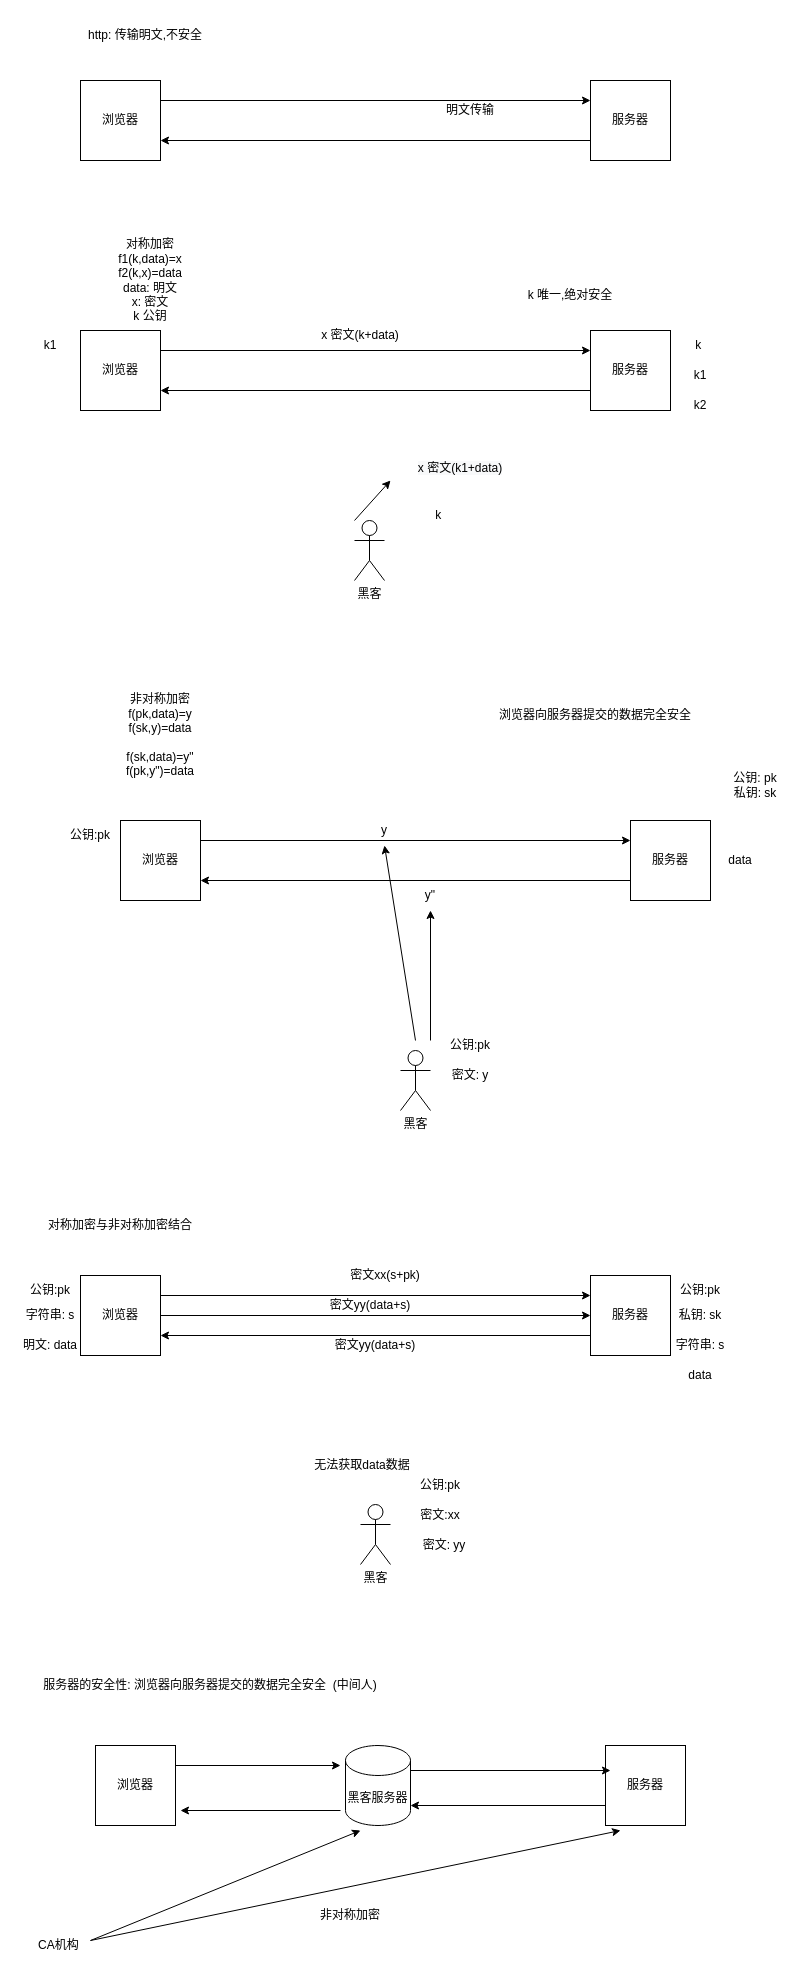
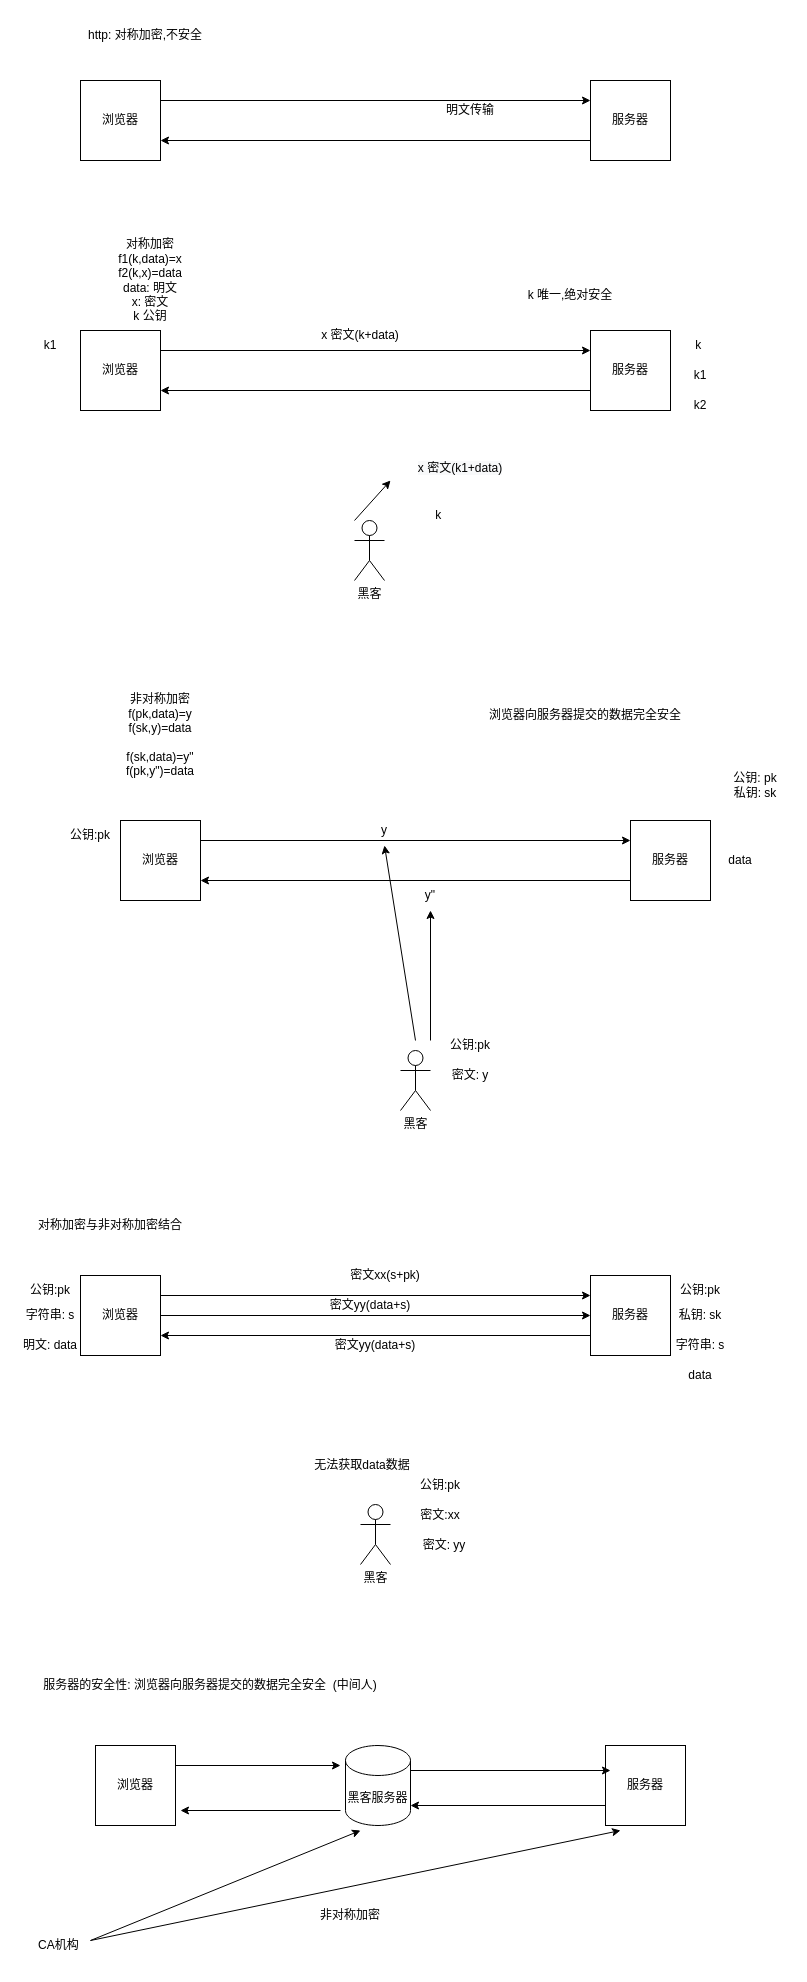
(146, 36) -> (146, 36)
(596, 716) -> (586, 716)
(121, 1226) -> (111, 1226)
